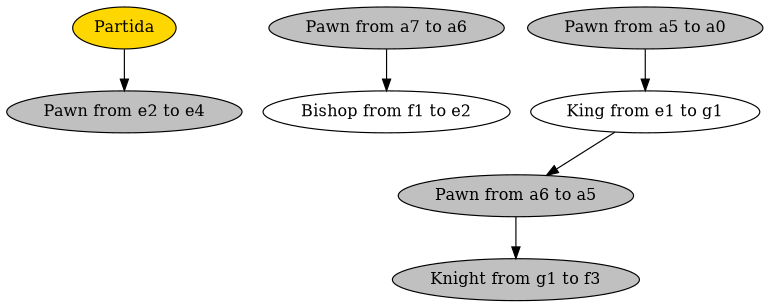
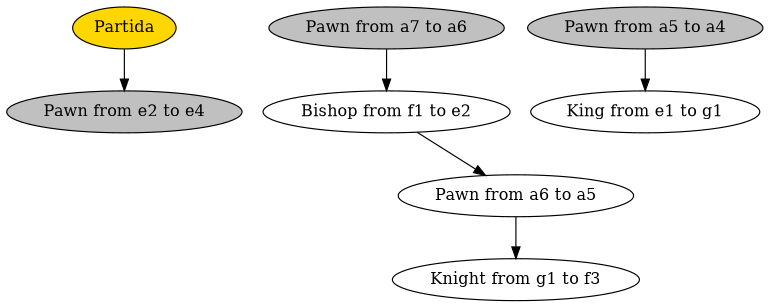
(645, 28) -> (645, 28)
(586, 151) -> (446, 151)
(516, 196) -> (516, 196)
(516, 280) -> (516, 280)
